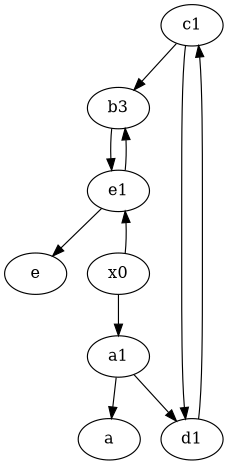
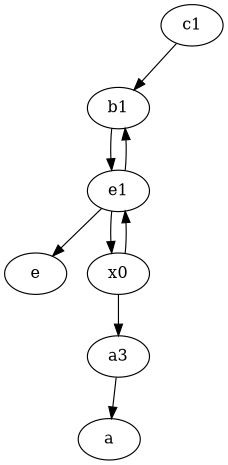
(118, 108) -> (118, 108)
none -> (111, 226)
(118, 356) -> (118, 356)
(192, 439) -> none
